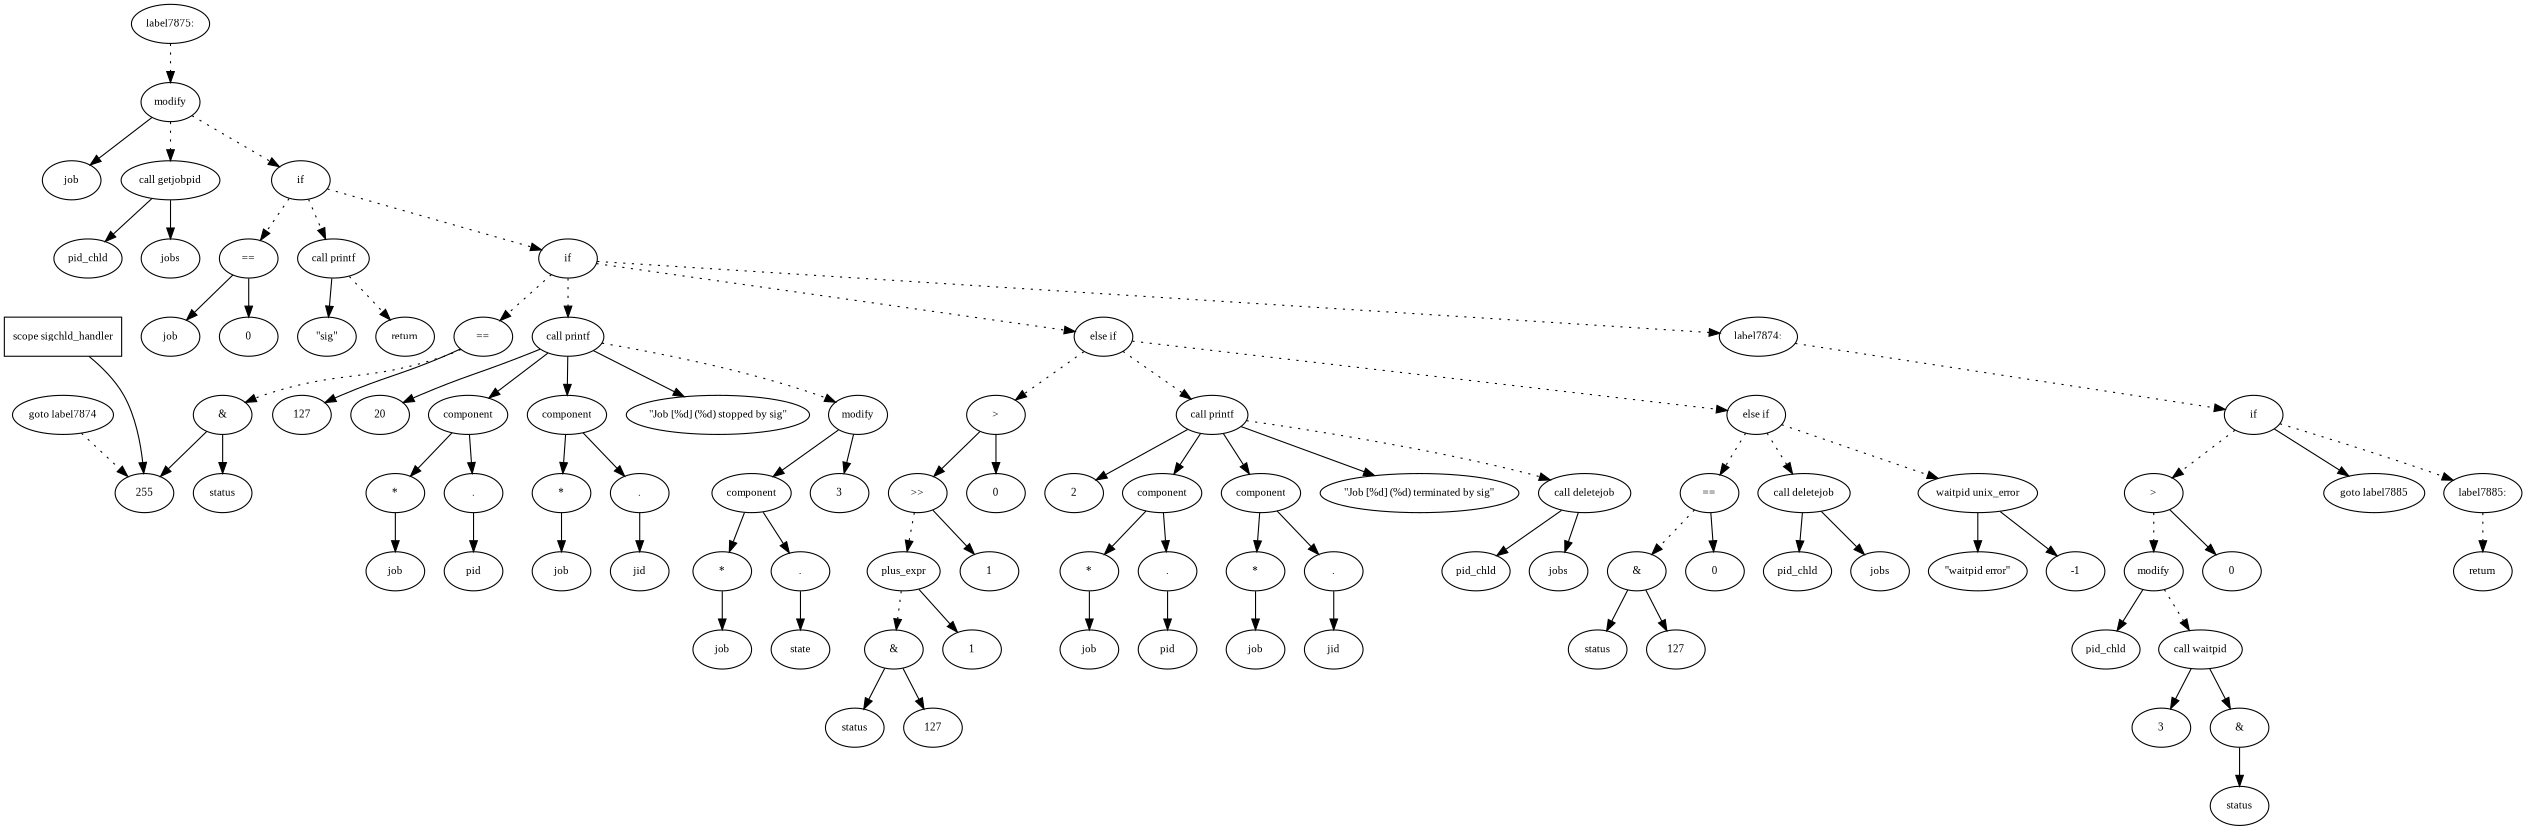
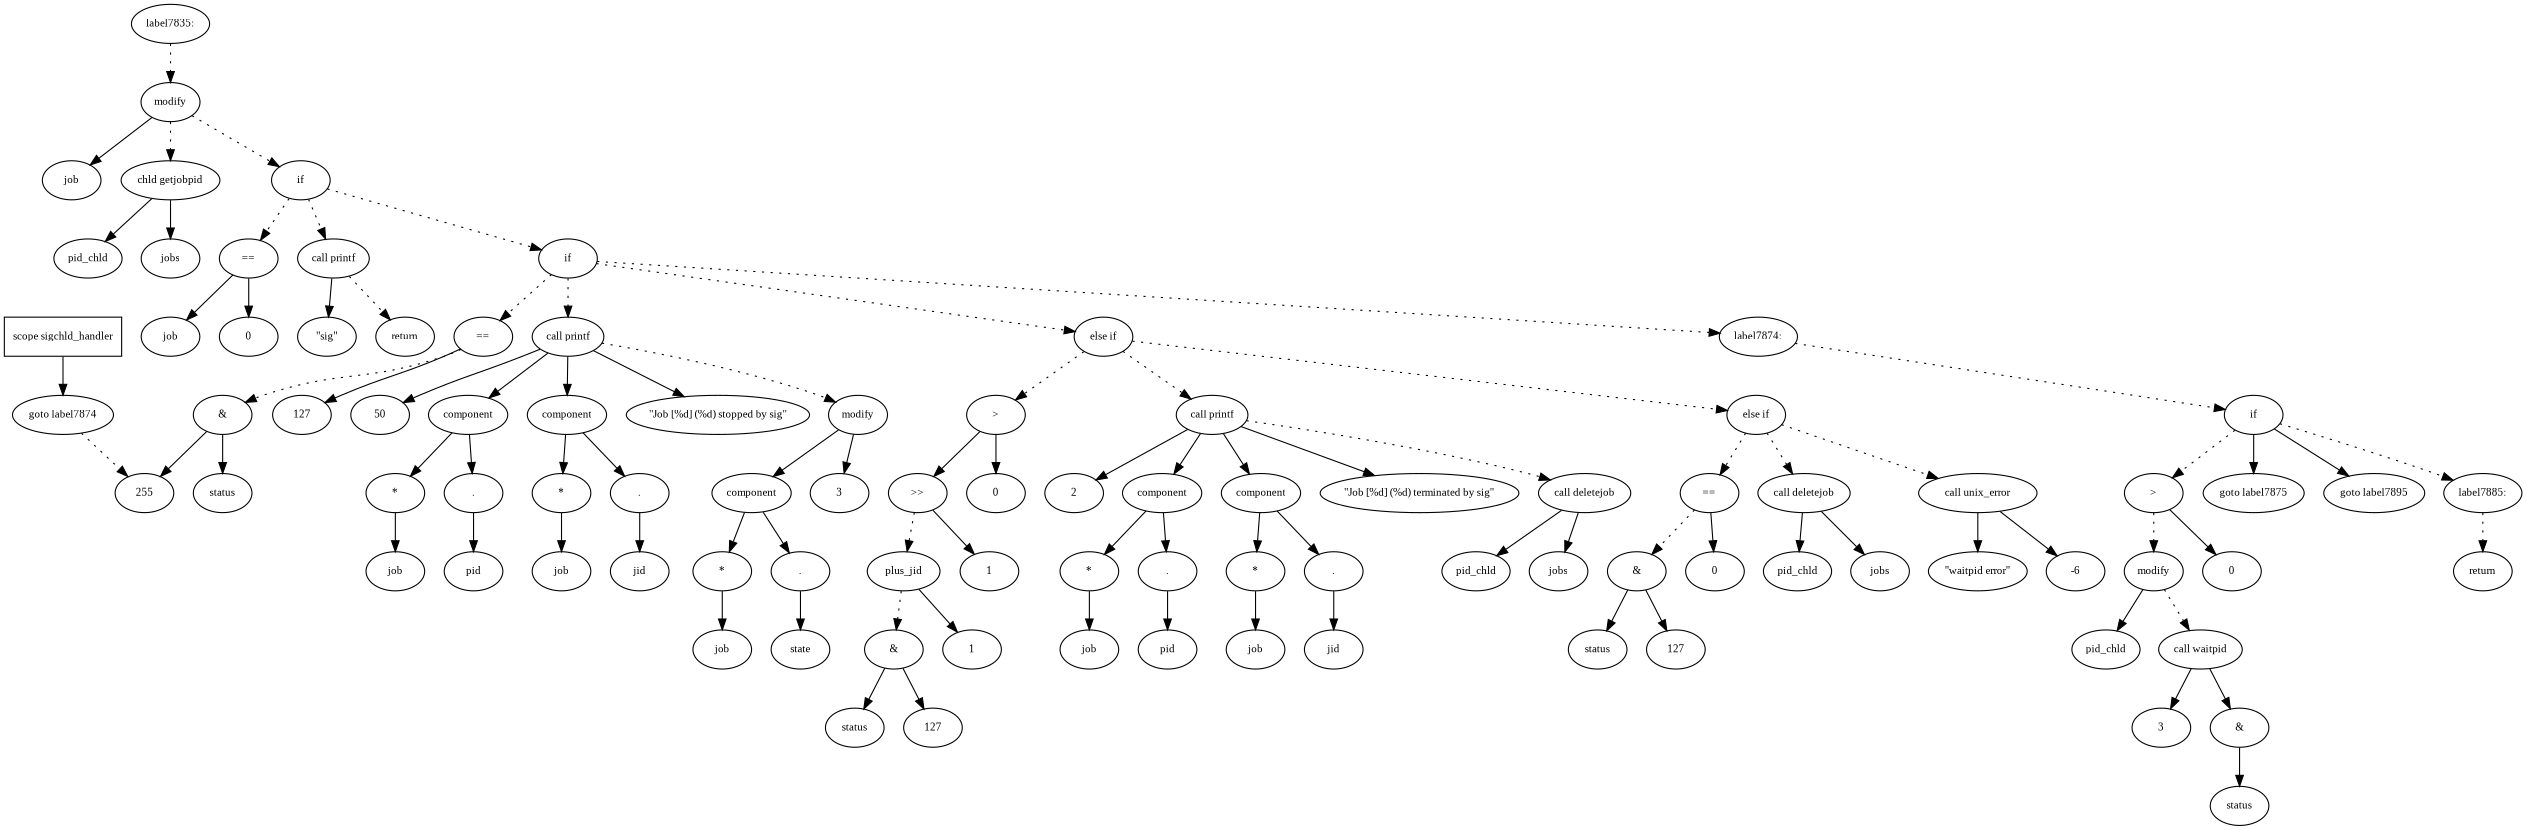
(171, 24) -> (171, 24)
(171, 180) -> (171, 180)
(128, 403) -> (63, 370)
(380, 415) -> (380, 415)
(1978, 493) -> (1978, 493)
none -> (2254, 493)
(2374, 493) -> (2374, 493)
(904, 571) -> (904, 571)
(2076, 571) -> (2076, 571)
